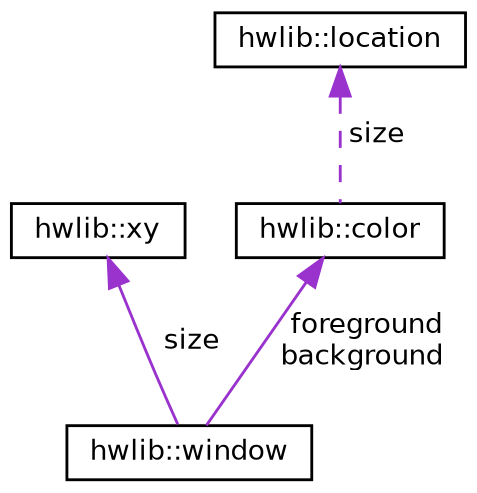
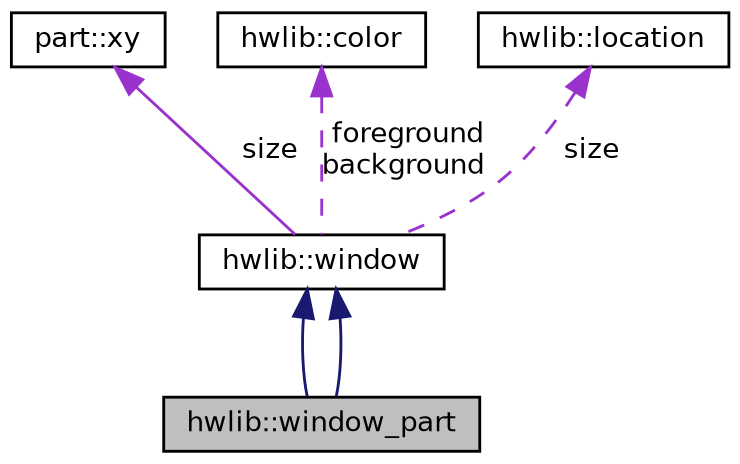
(340, 150) -> (501, 180)
(98, 231) -> (88, 40)
(256, 354) -> (322, 165)
none -> (322, 424)
